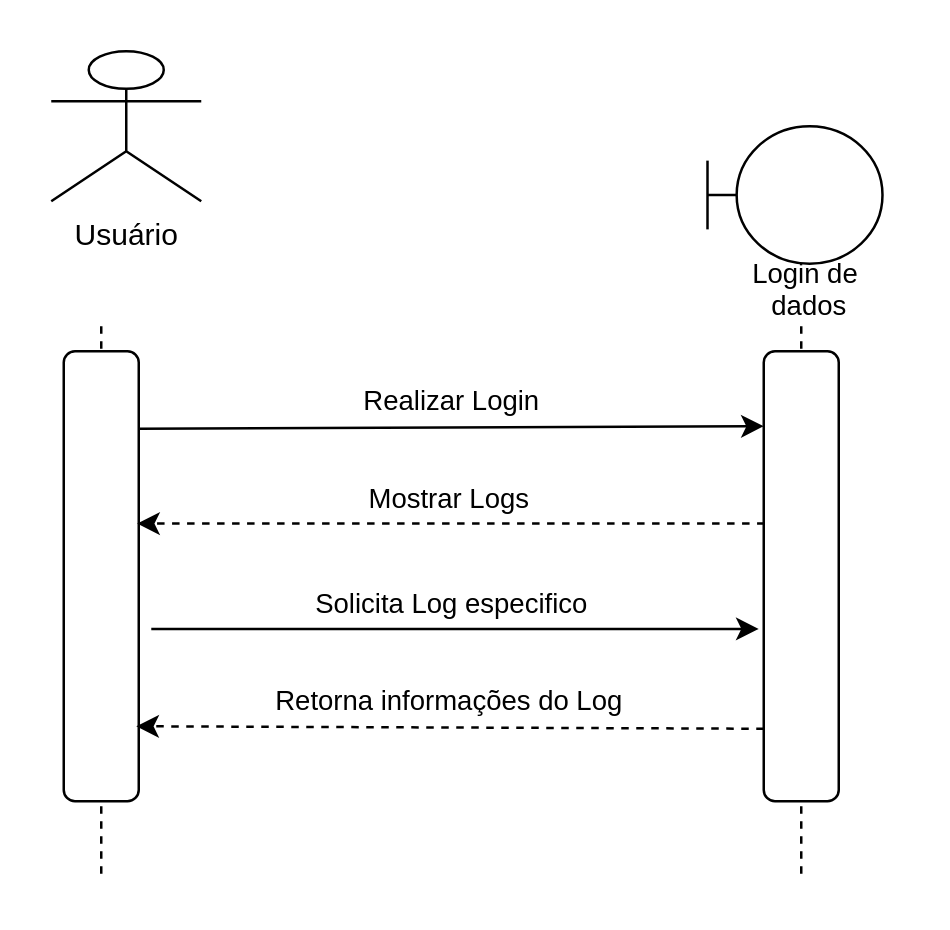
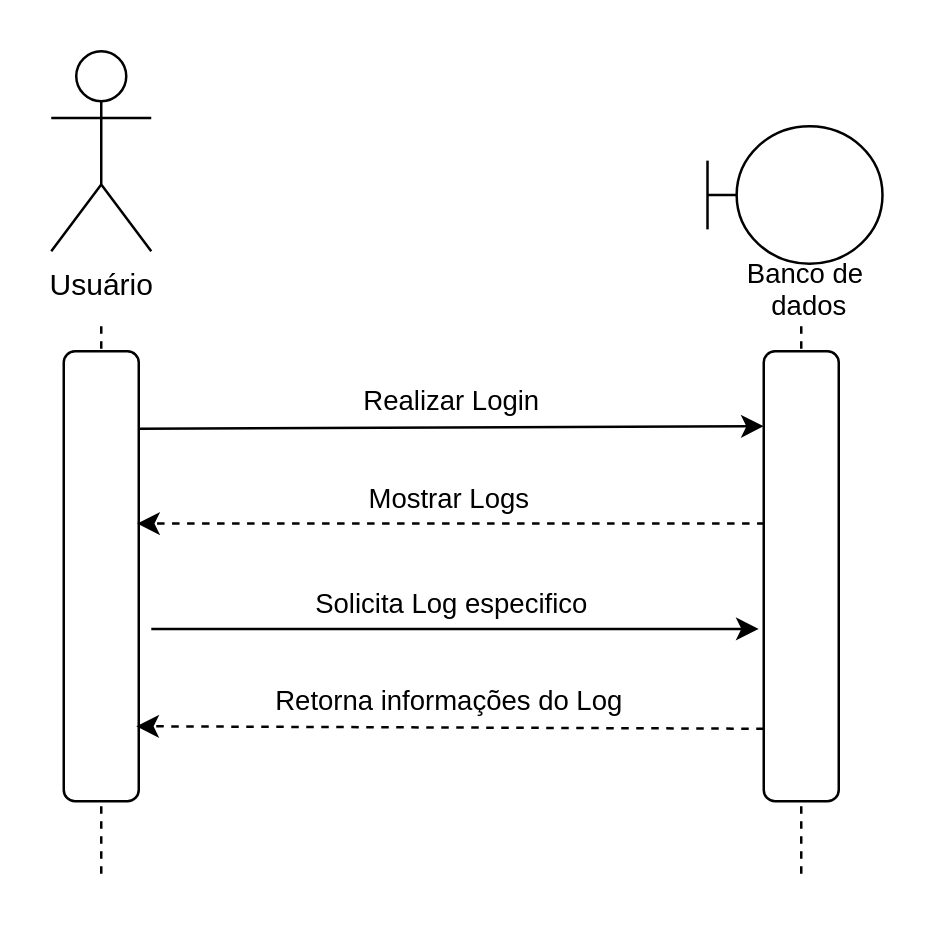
(126, 126) -> (101, 151)
(810, 289) -> (810, 289)
